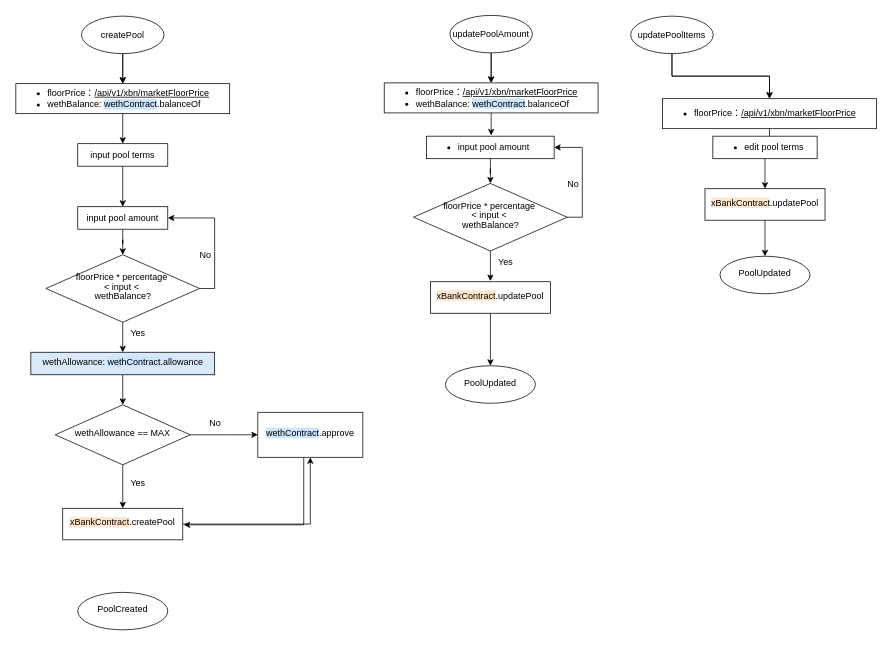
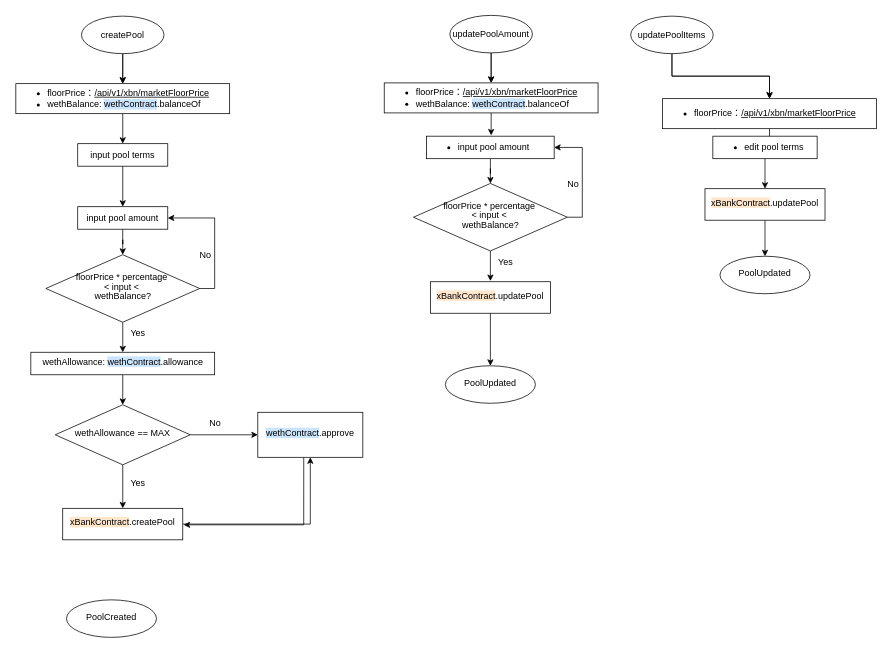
(123, 363) -> (123, 363)
(123, 611) -> (111, 618)
